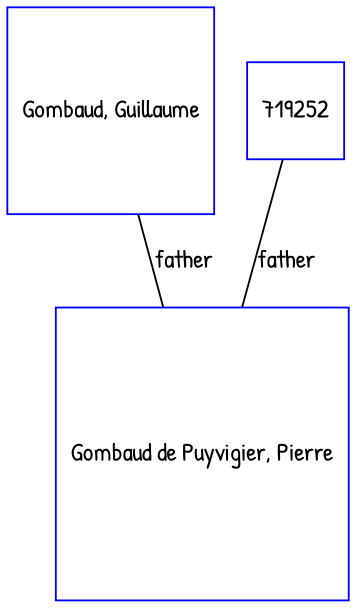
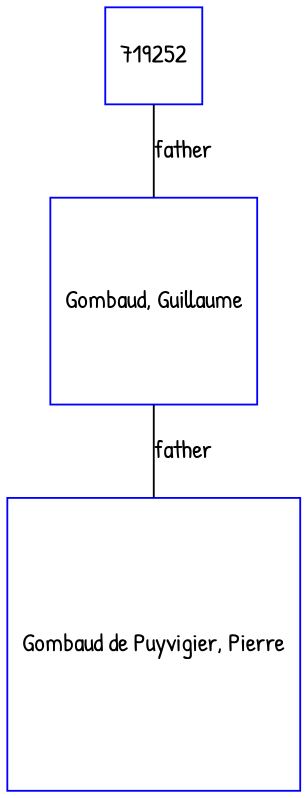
(262, 233) -> (154, 151)
